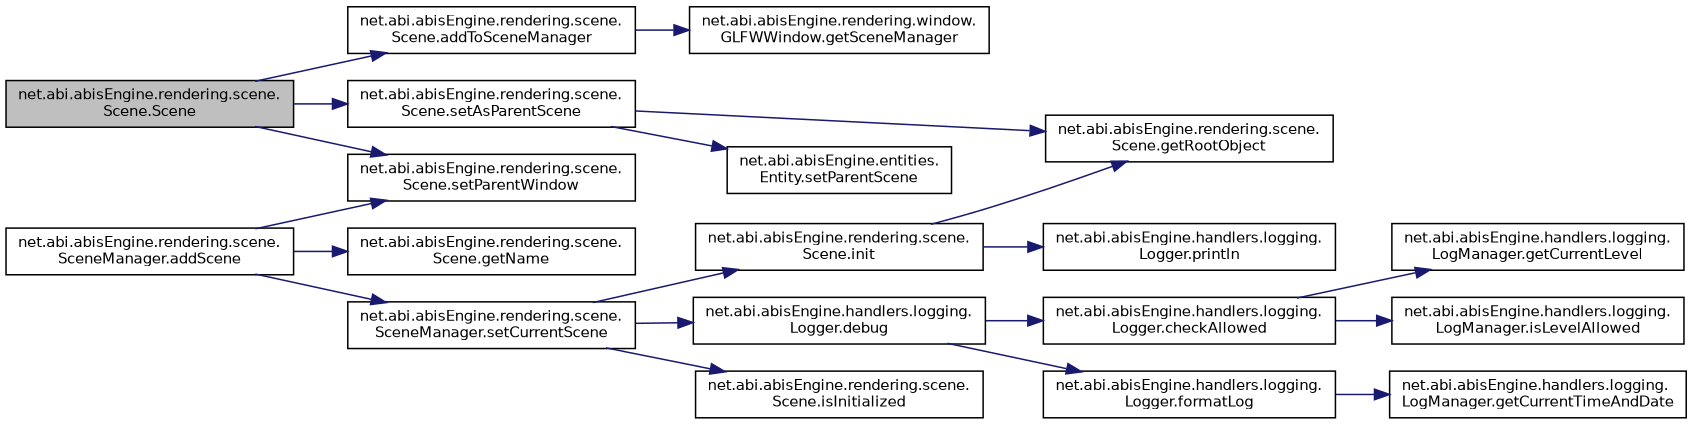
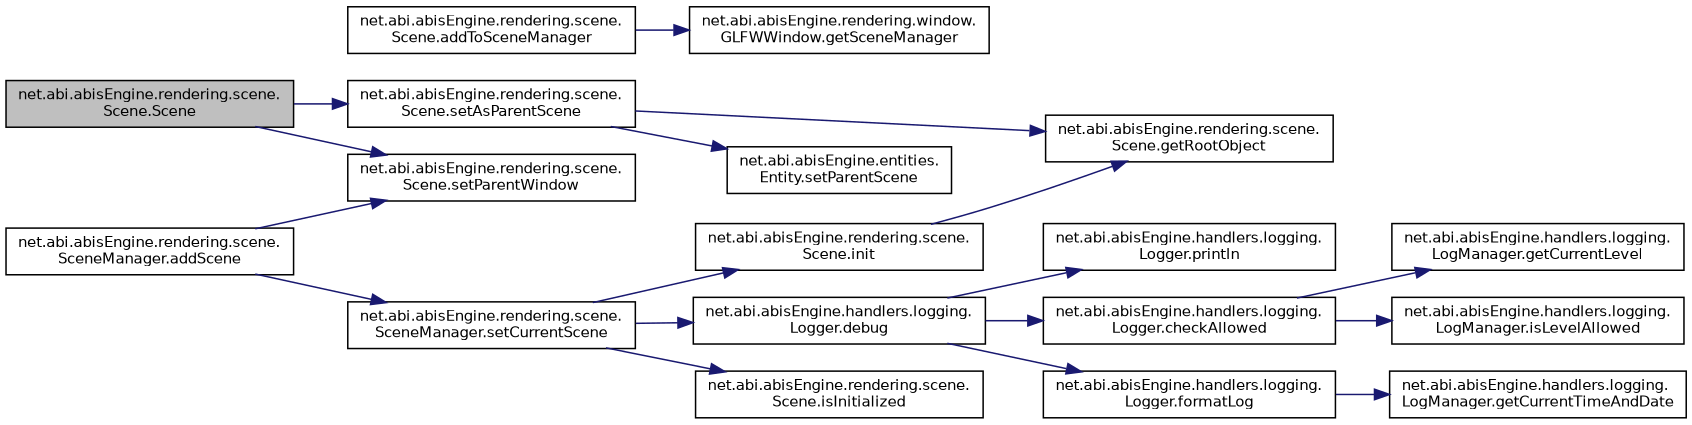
(313, 69) -> none
(1006, 247) -> (1007, 285)
(492, 251) -> none
